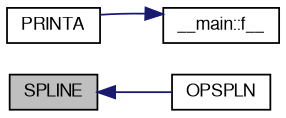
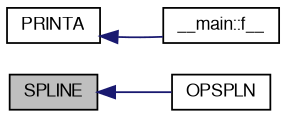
(123, 14) -> (141, 37)
